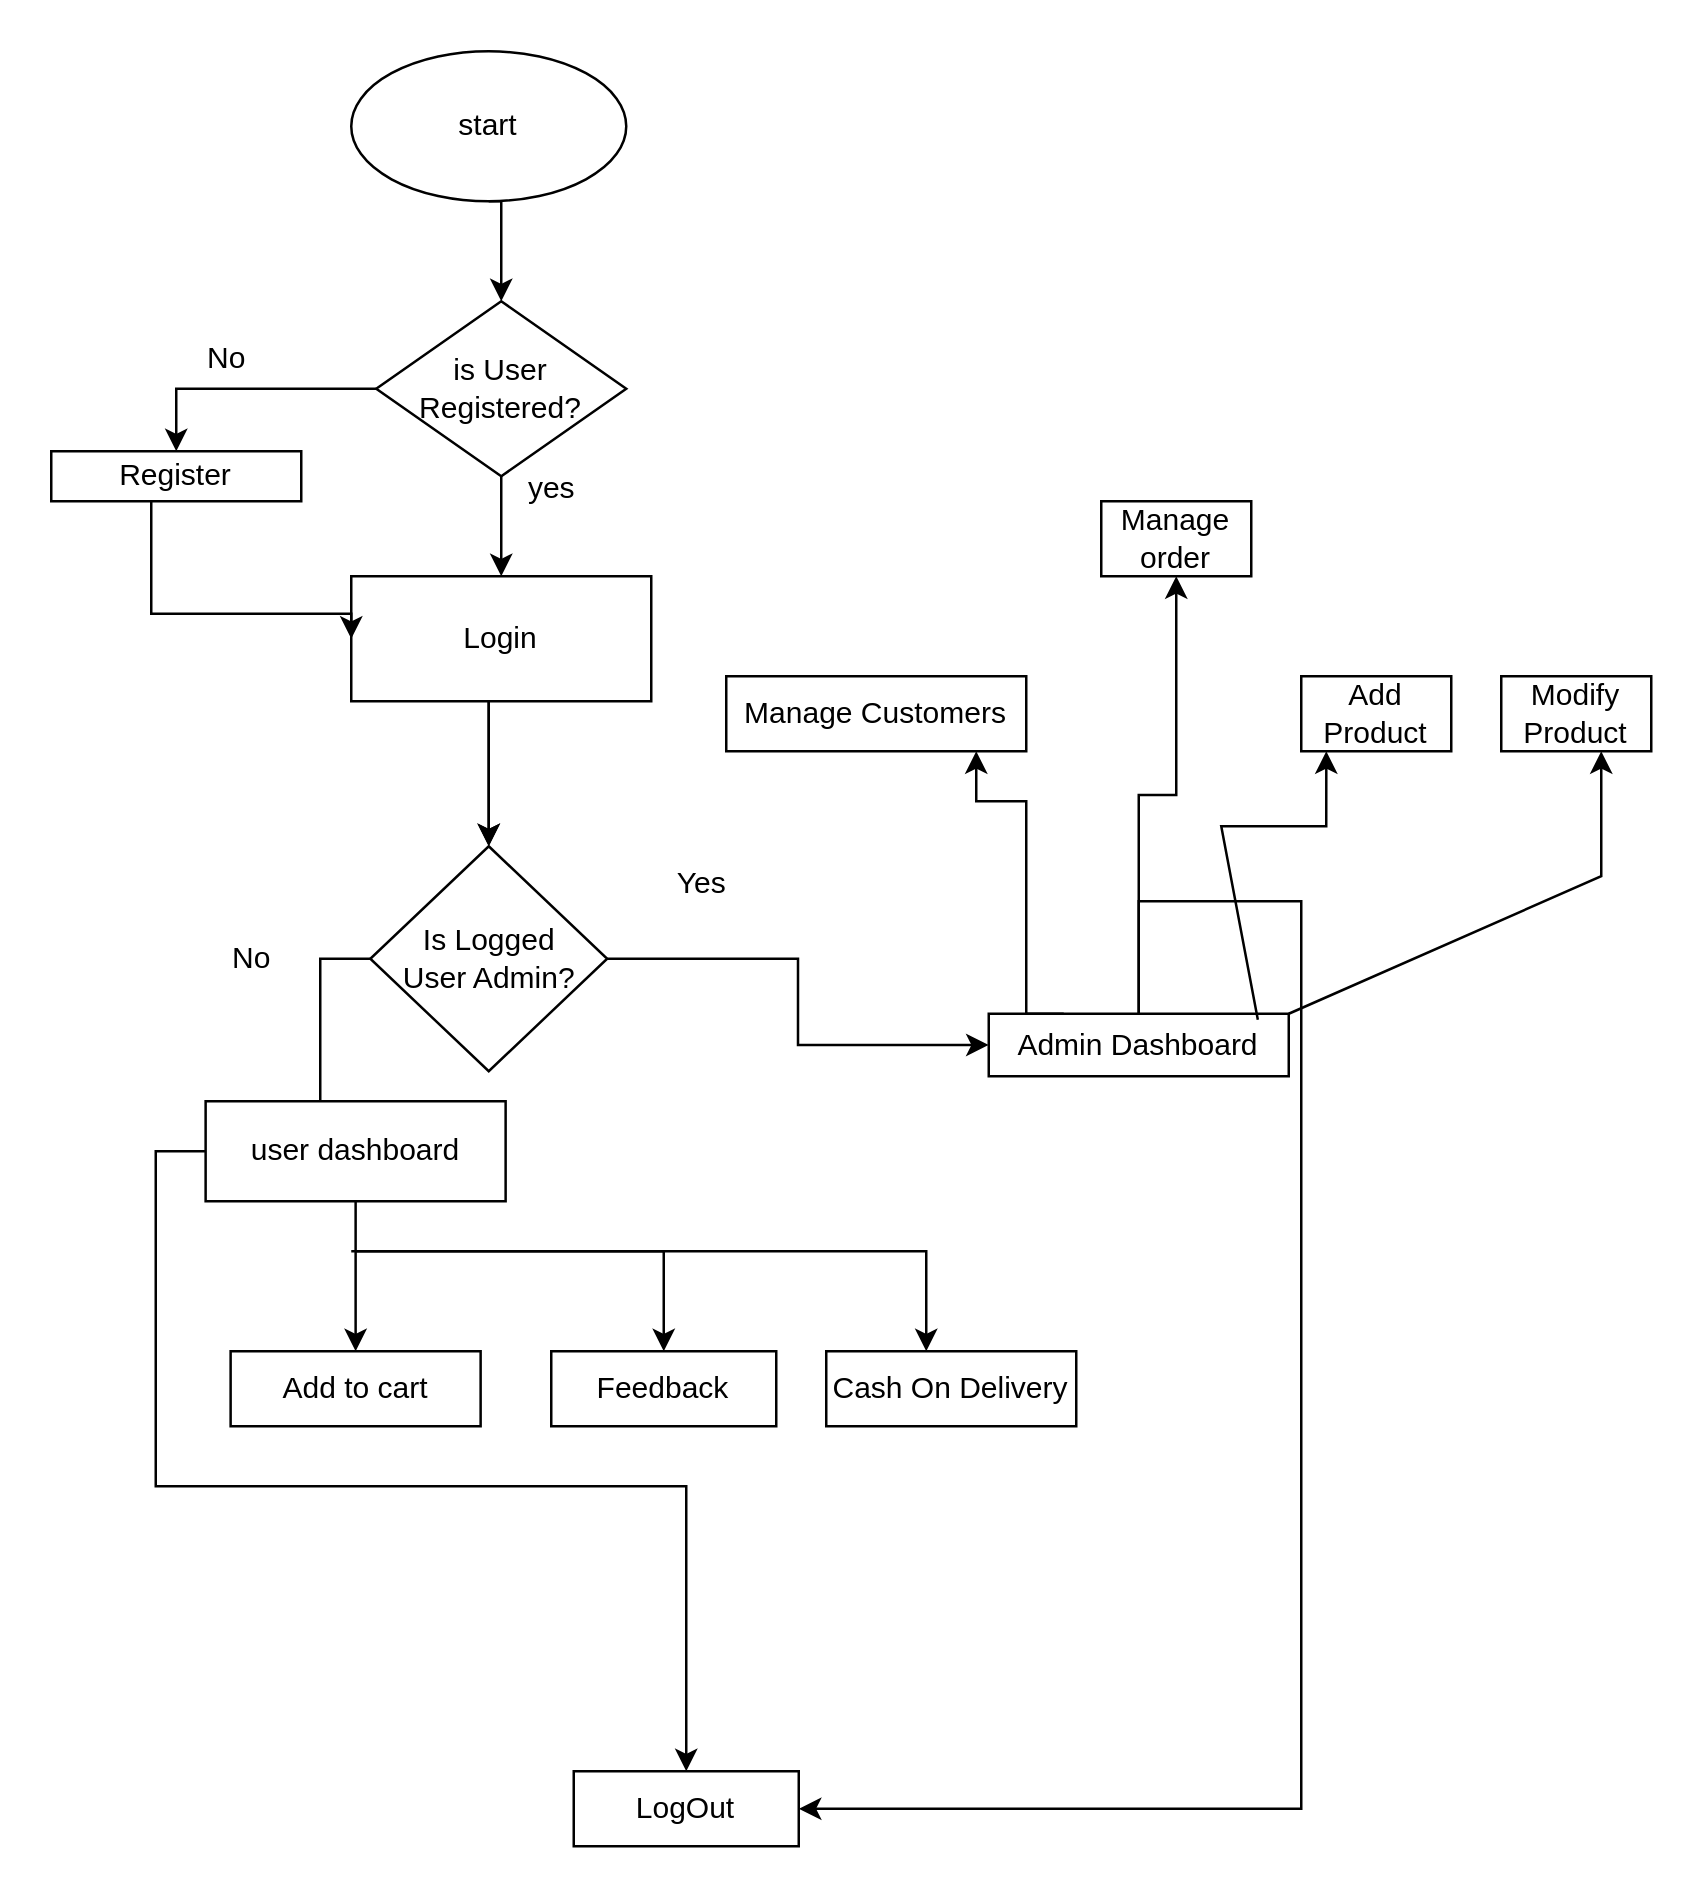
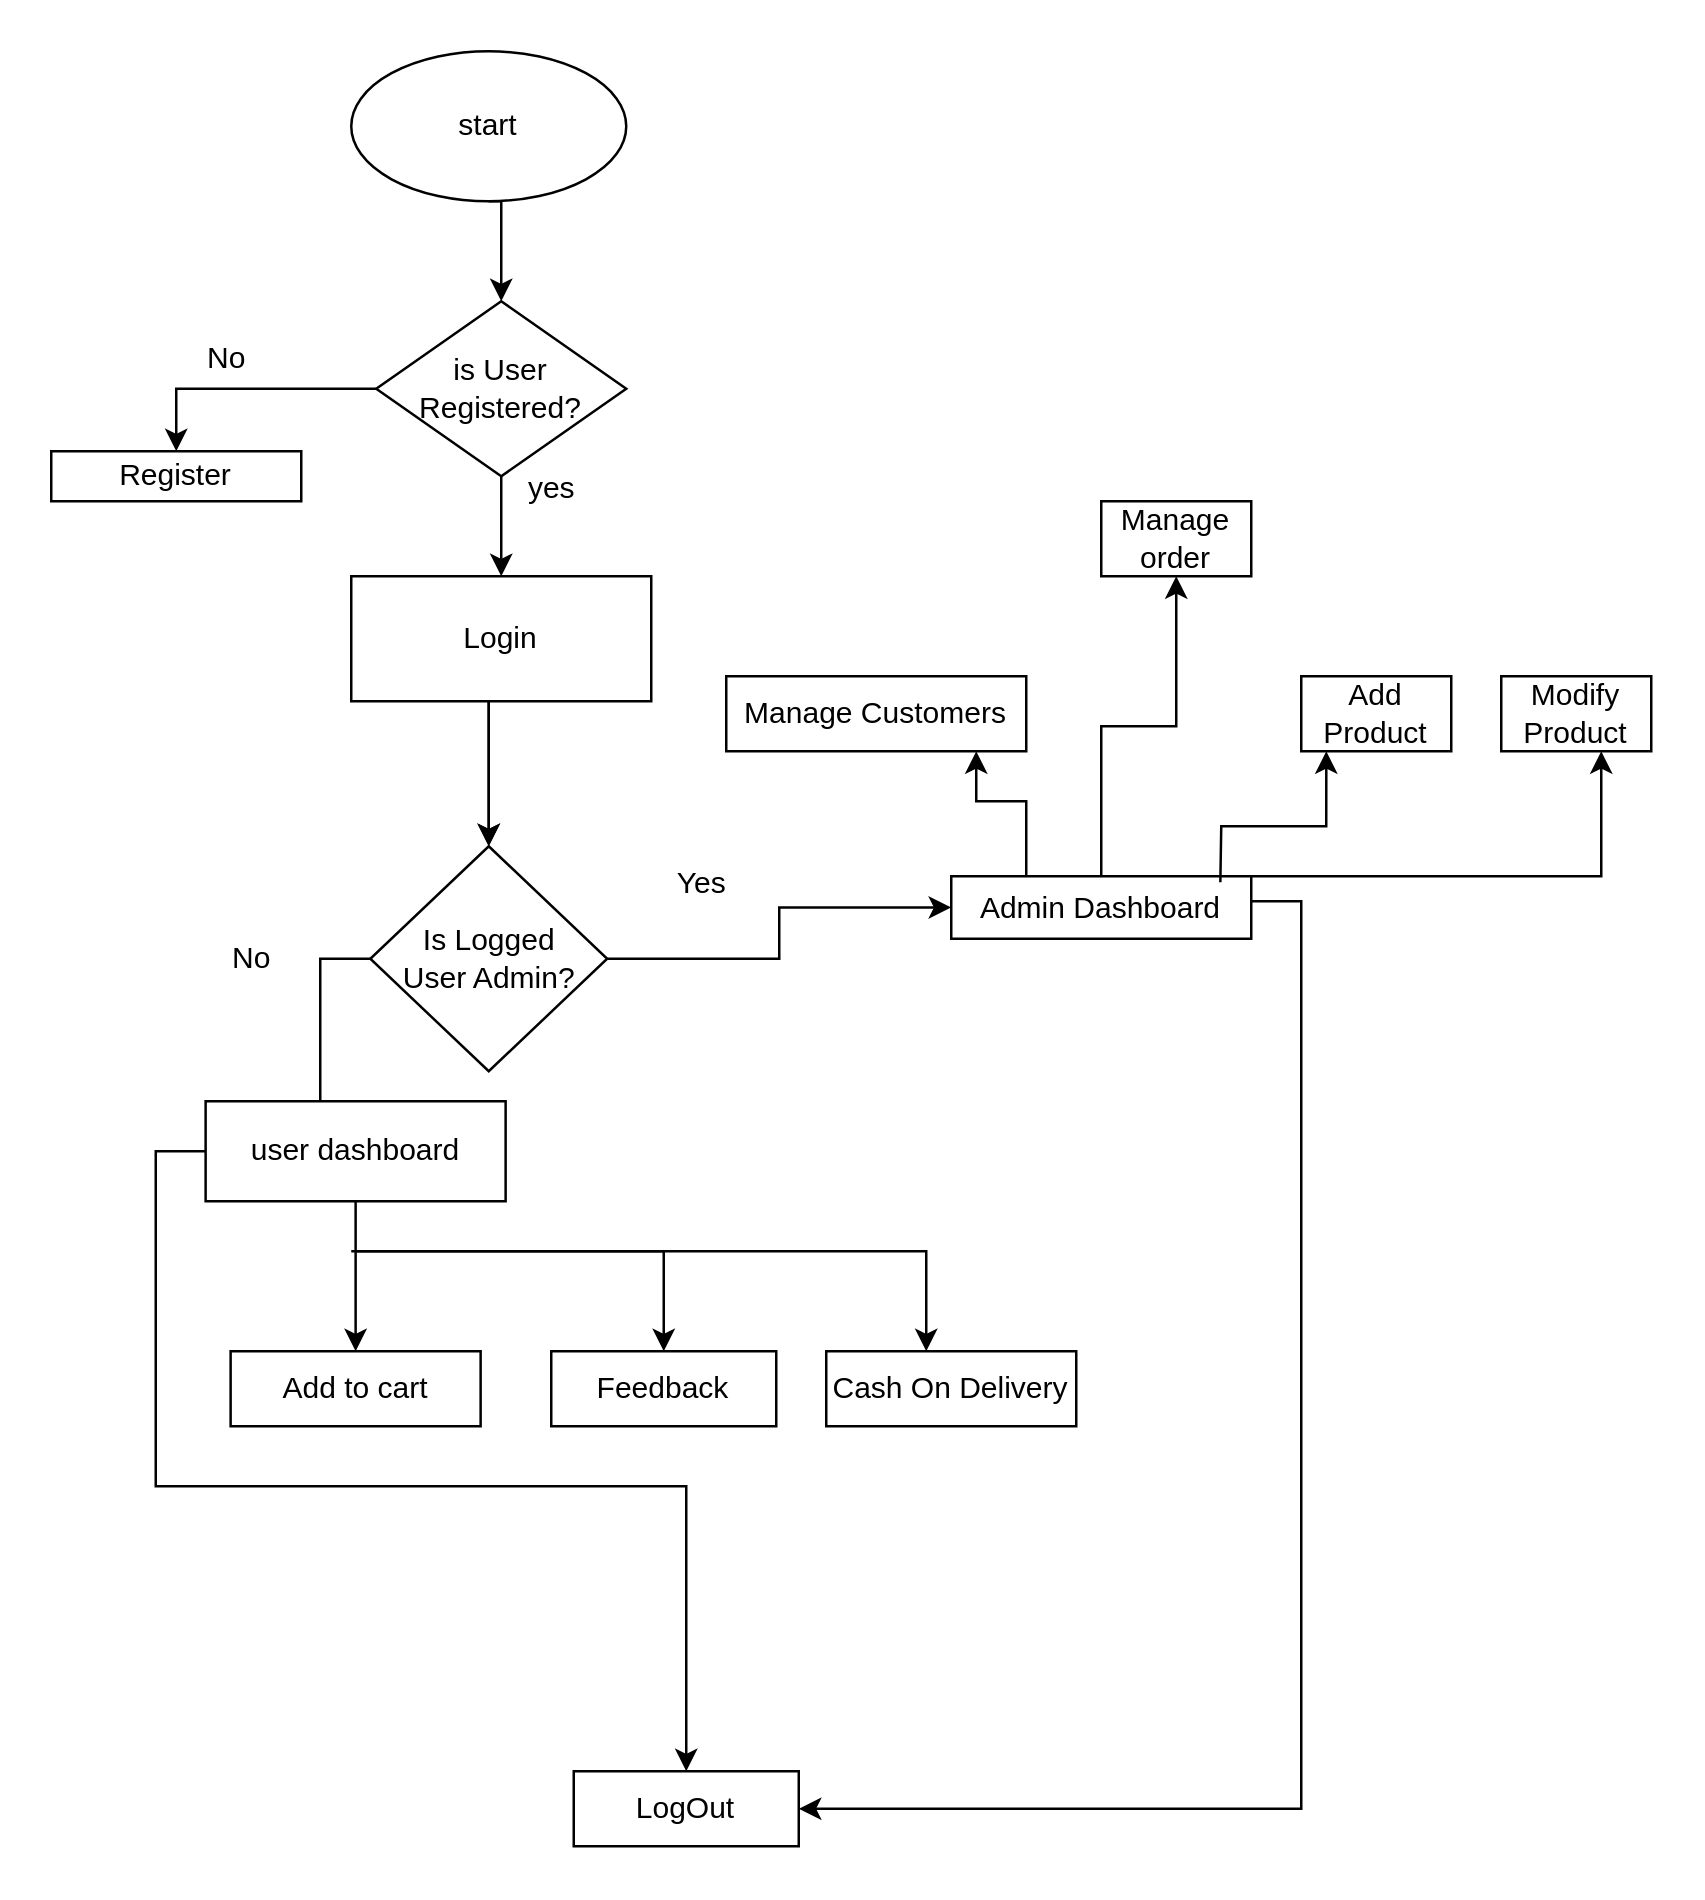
(199, 614) -> none
(1139, 1045) -> (1101, 908)
